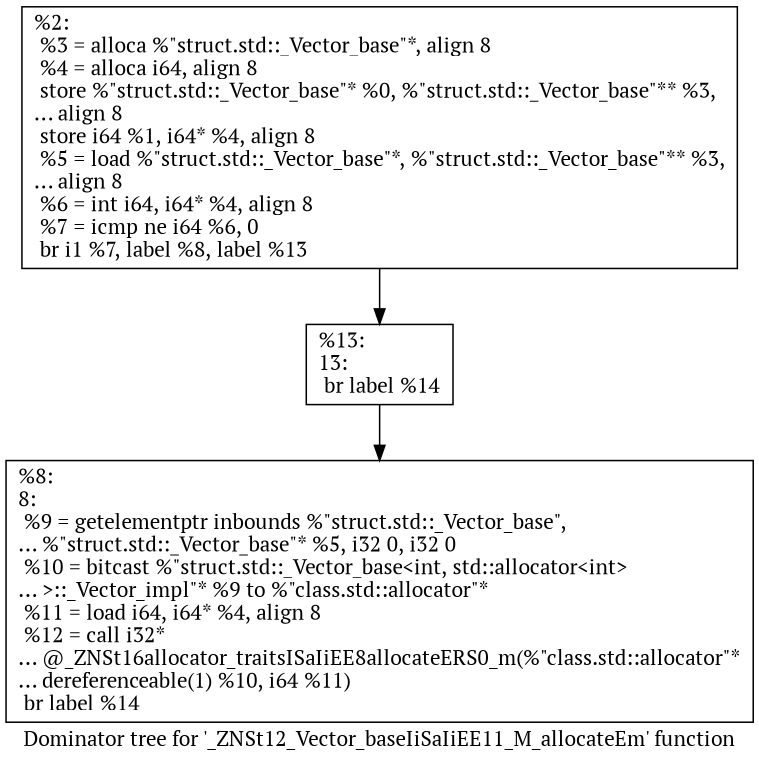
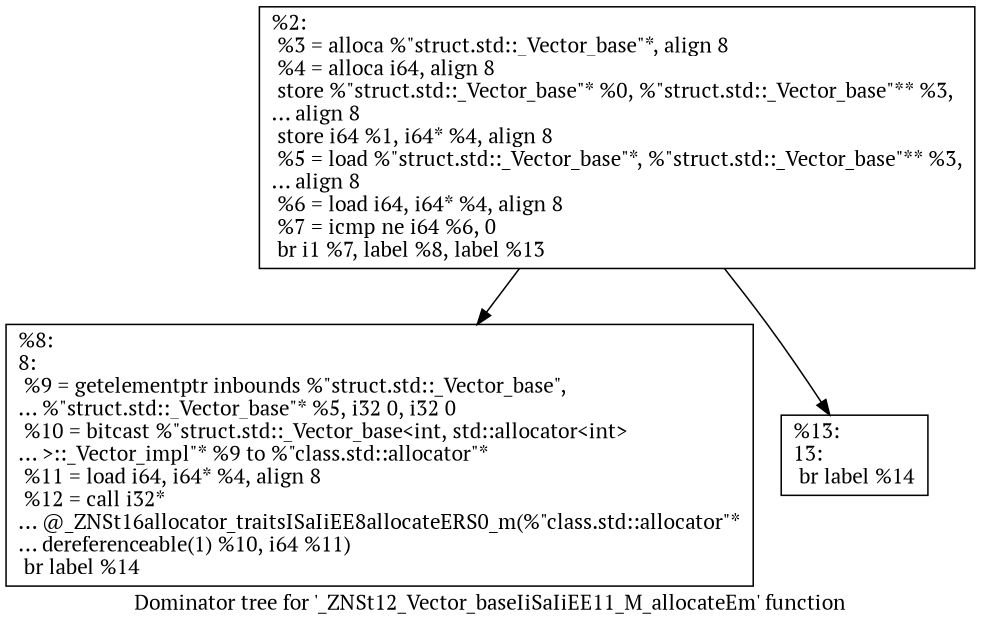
(174, 205) -> (417, 205)
(380, 425) -> (503, 290)
